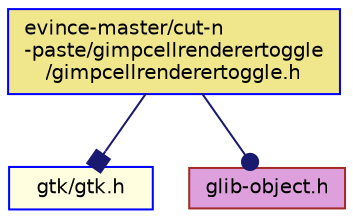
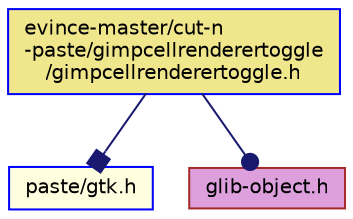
(81, 188) -> (81, 188)
